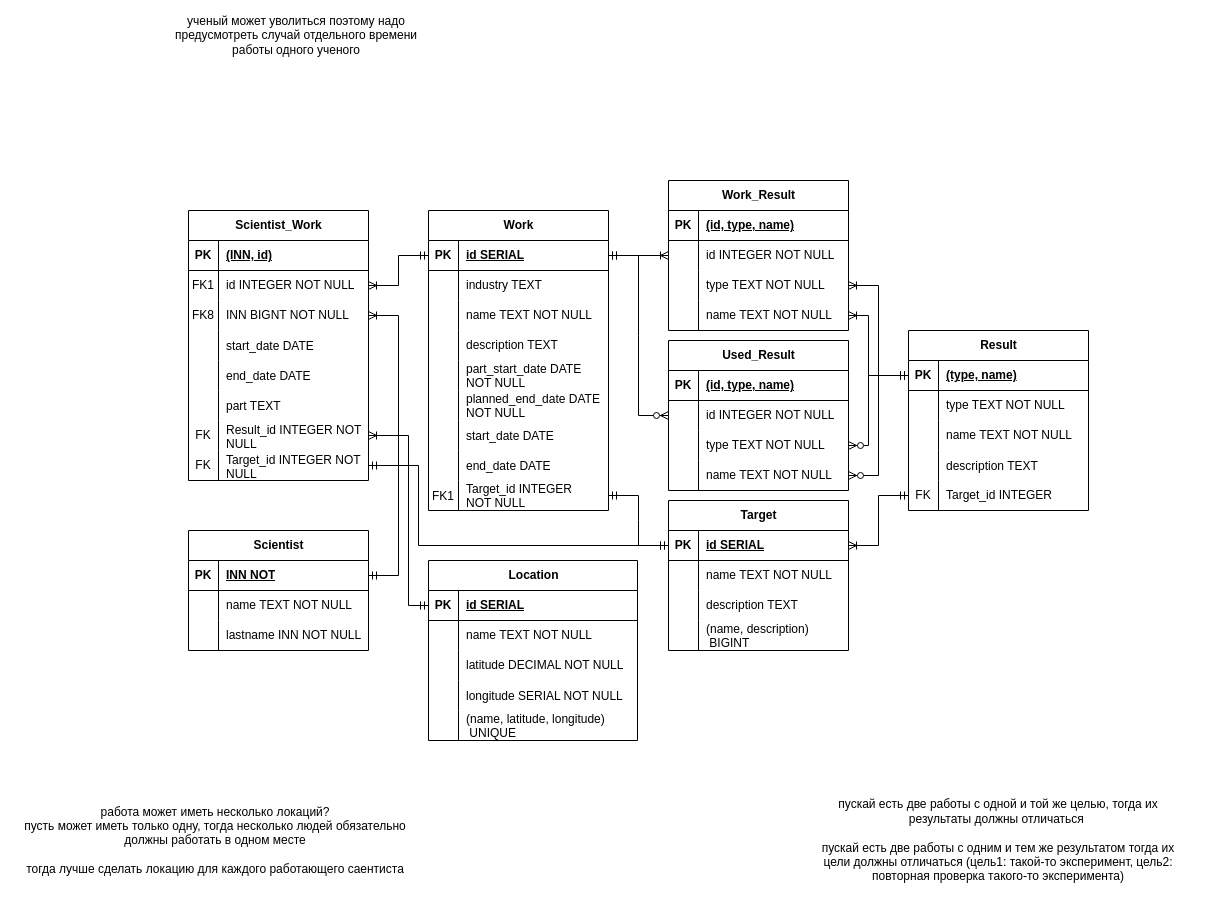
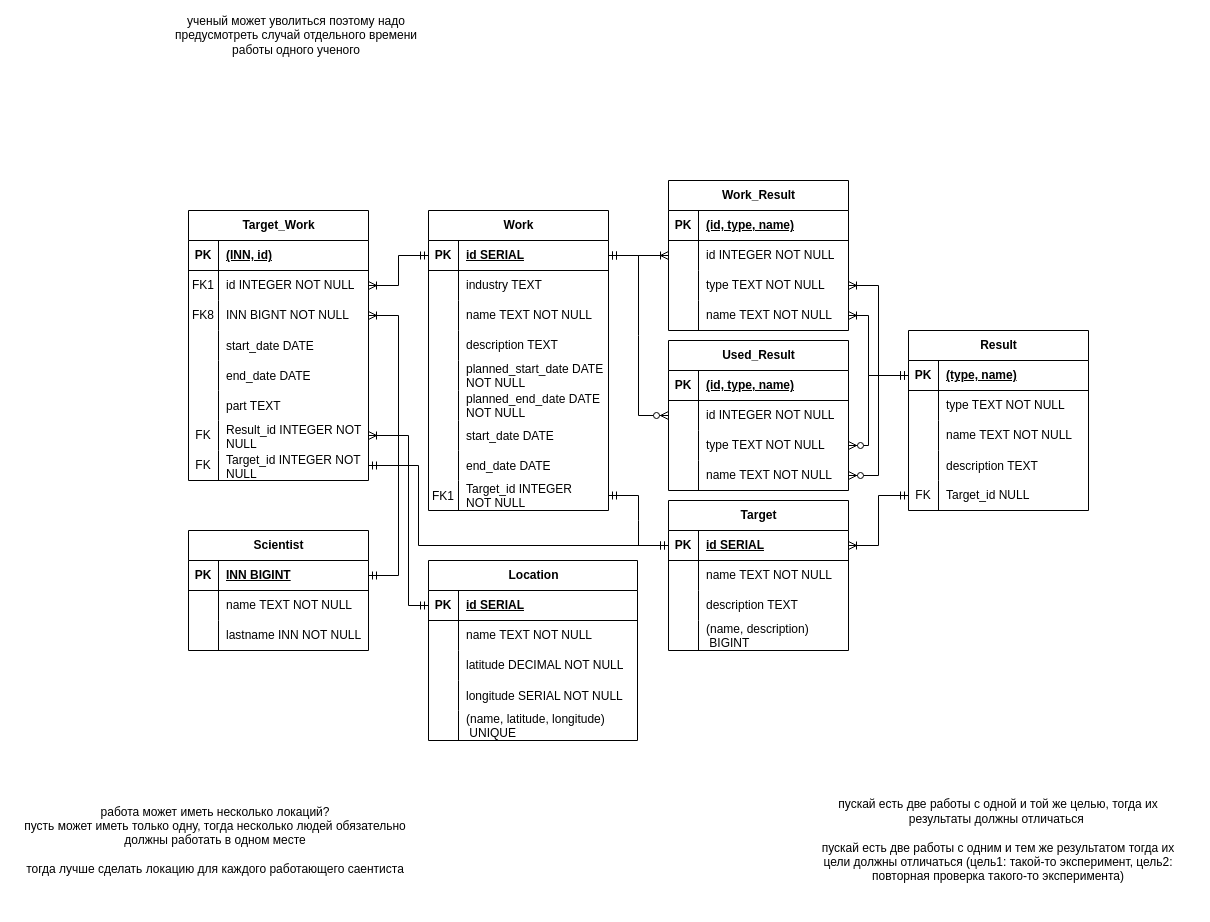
(279, 226) -> (279, 226)
(532, 369) -> (540, 369)
(1001, 496) -> (990, 496)
(248, 576) -> (259, 576)
